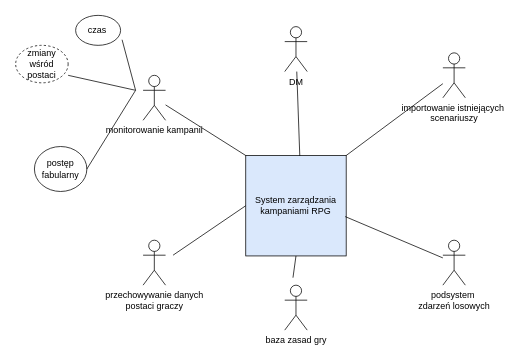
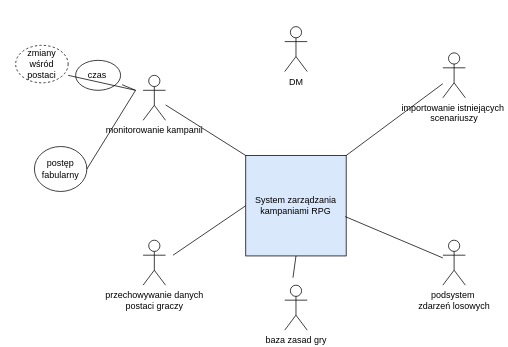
(98, 30) -> (98, 75)
(298, 114) -> none
